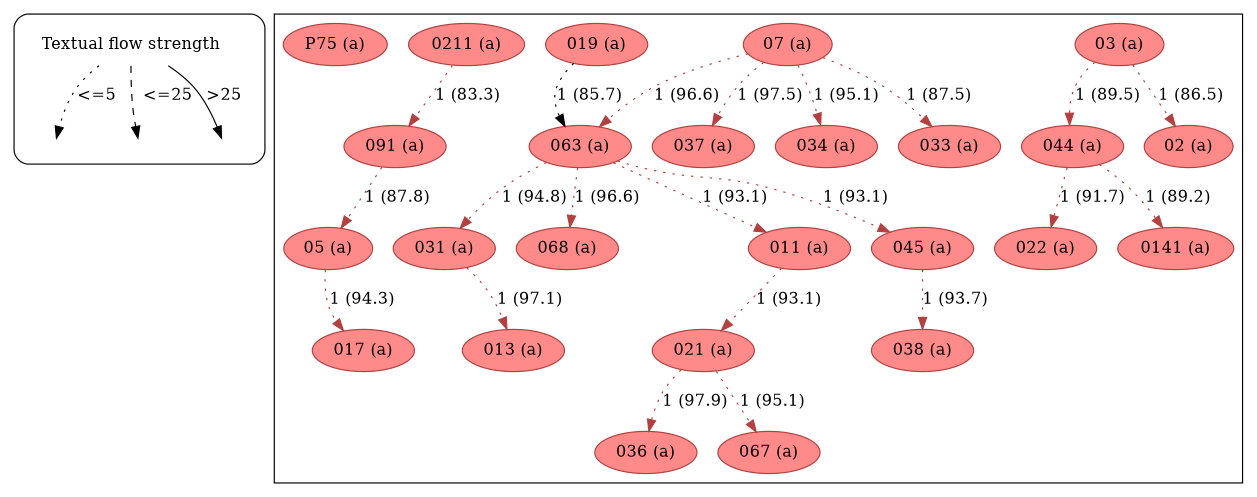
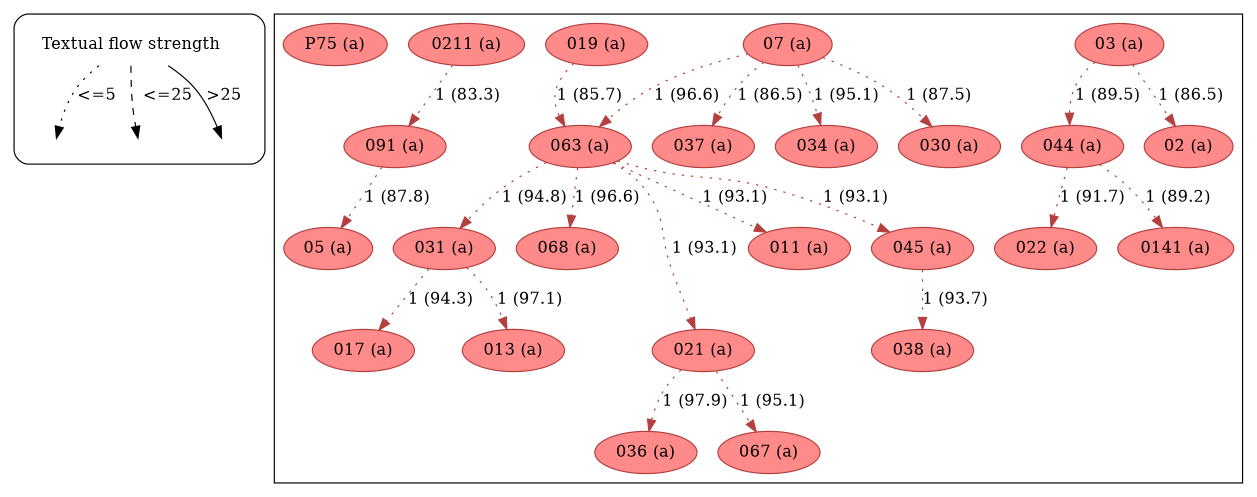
(557, 87) -> (557, 87)
(770, 96) -> (770, 96)
(950, 147) -> (950, 147)
(755, 295) -> (663, 233)
(326, 296) -> (408, 295)
